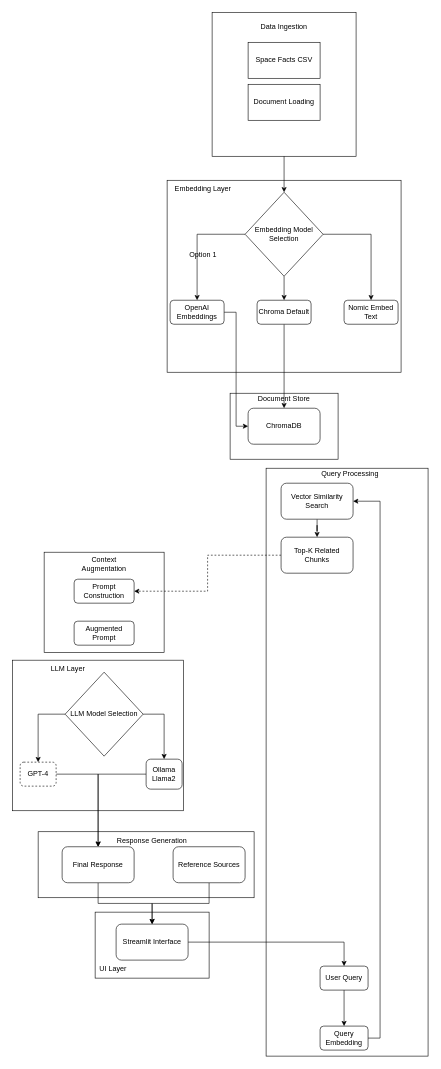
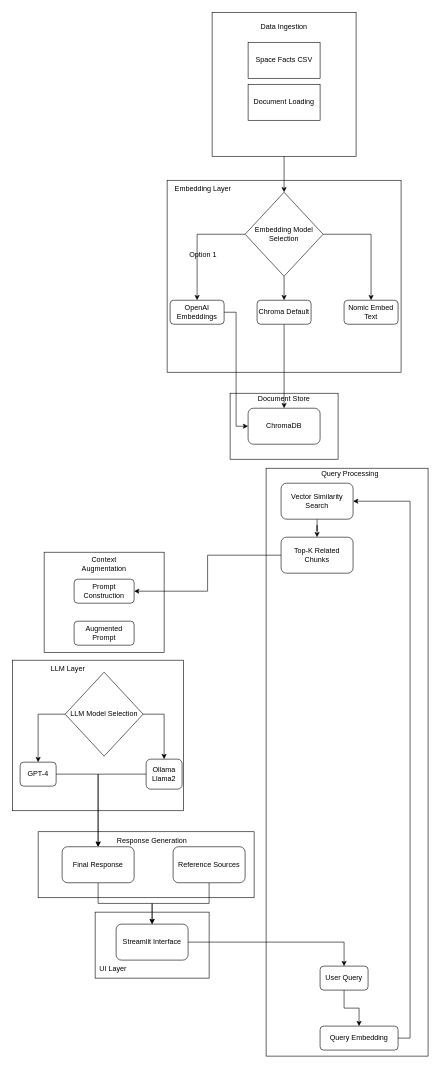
(208, 571) -> (208, 571)
(38, 774) -> (38, 774)
(344, 1038) -> (359, 1038)
